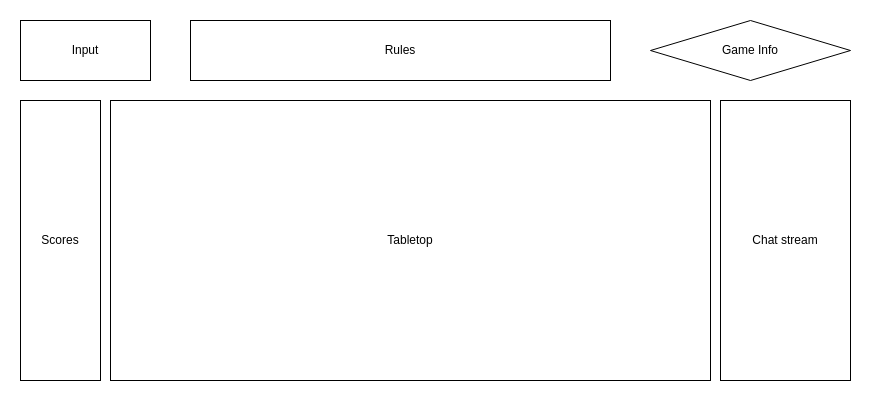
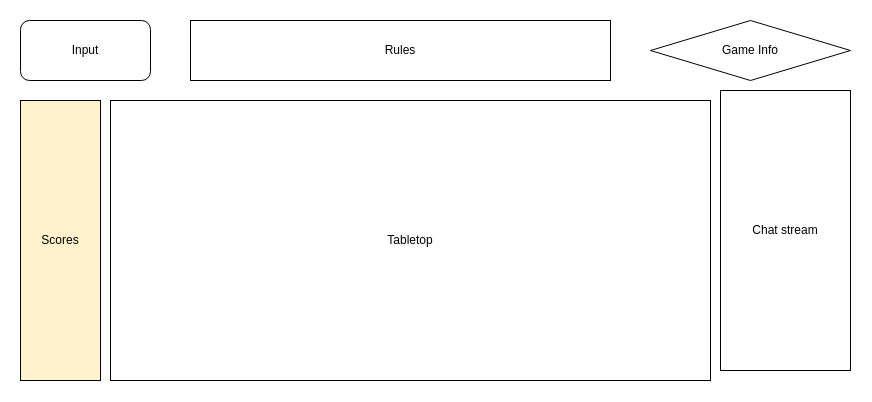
(86, 51) -> (86, 51)
(61, 241) -> (61, 241)
(786, 241) -> (786, 231)
